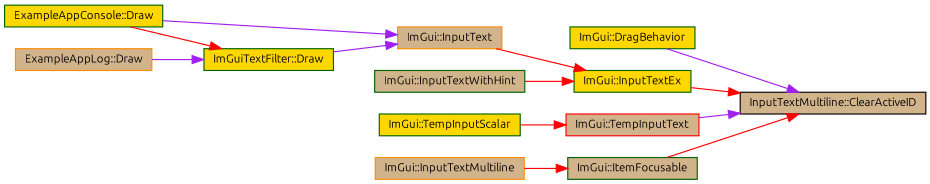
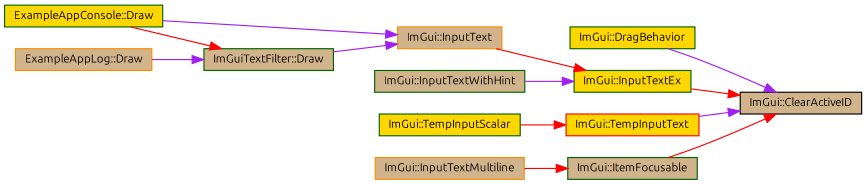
(269, 60) -> (269, 60)
(544, 81) -> (544, 81)
(833, 103) -> (801, 103)
(632, 125) -> (632, 125)
